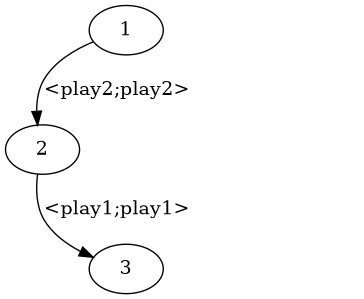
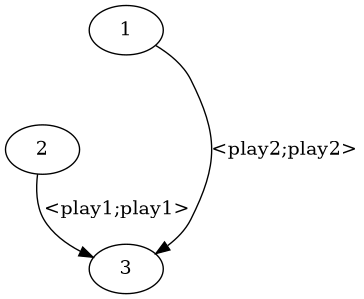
(53, 68) -> (211, 142)
